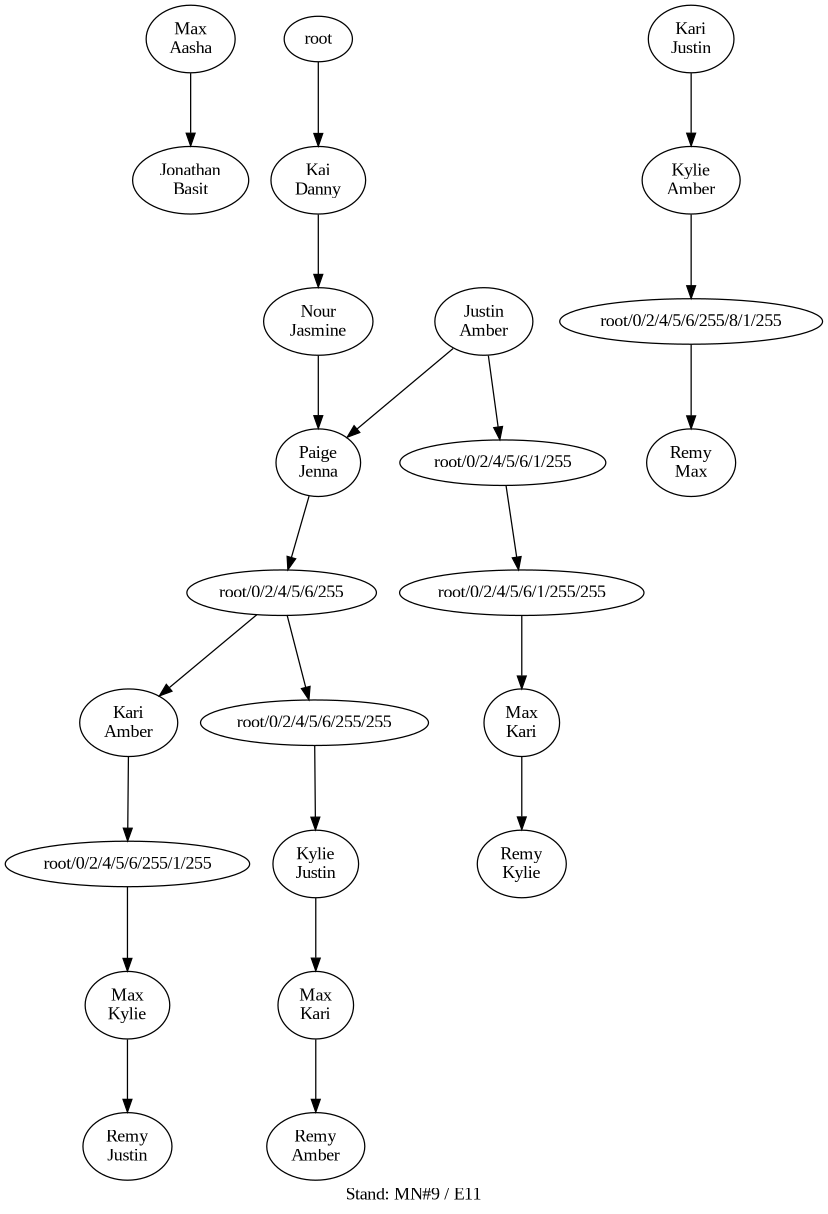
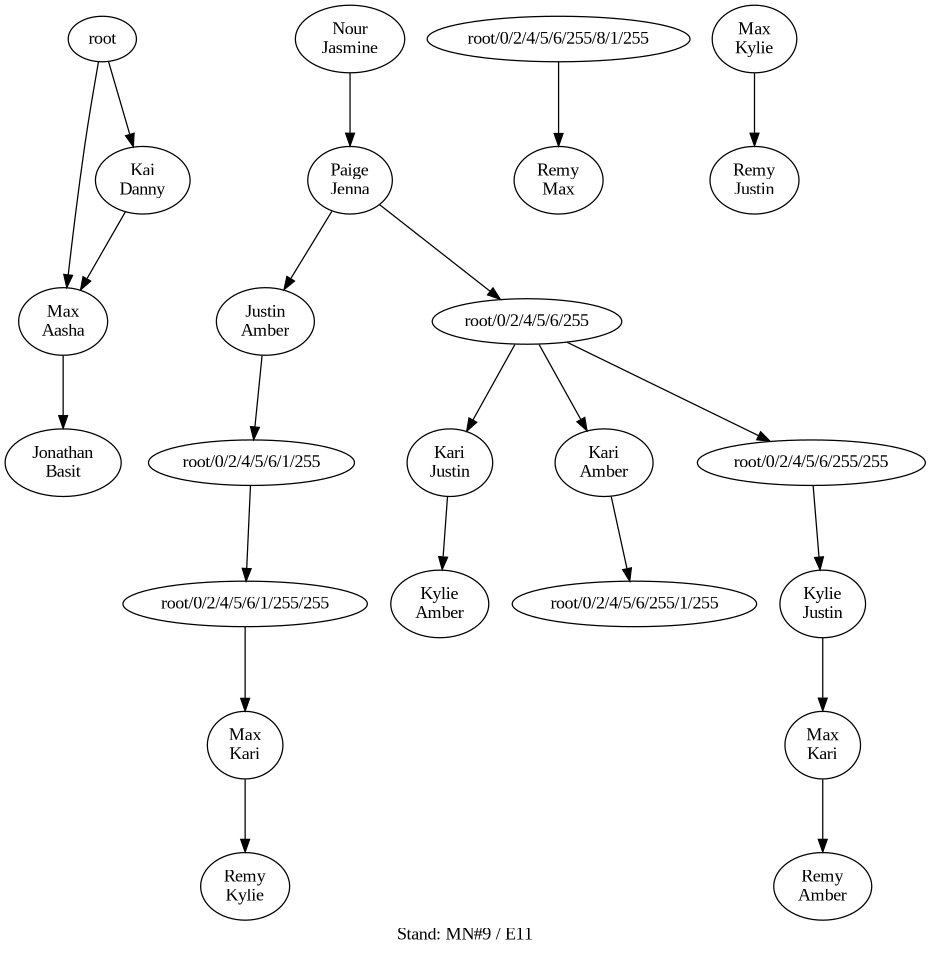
none -> (82, 168)
(318, 244) -> (106, 245)
(691, 250) -> none
none -> (494, 382)
(405, 389) -> (311, 245)
(127, 923) -> none
